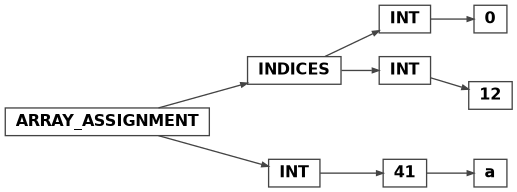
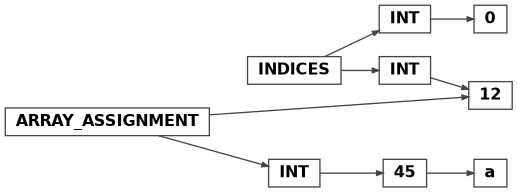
(200, 96) -> (336, 106)
(405, 173) -> (405, 173)
